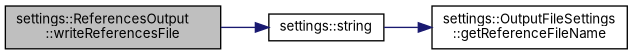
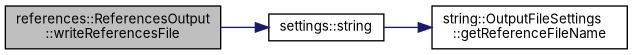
(113, 27) -> (113, 27)
(530, 27) -> (530, 27)
